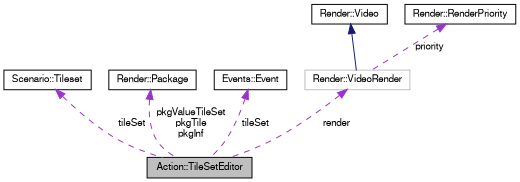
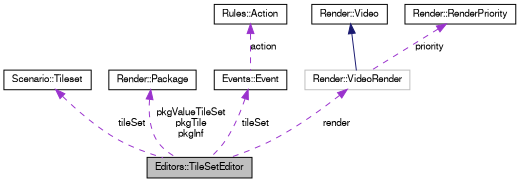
none -> (251, 14)
(200, 168) -> (200, 168)
